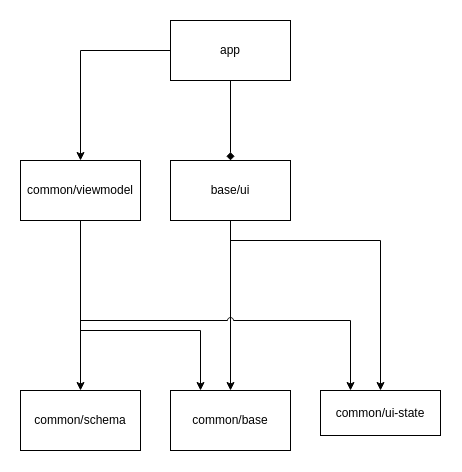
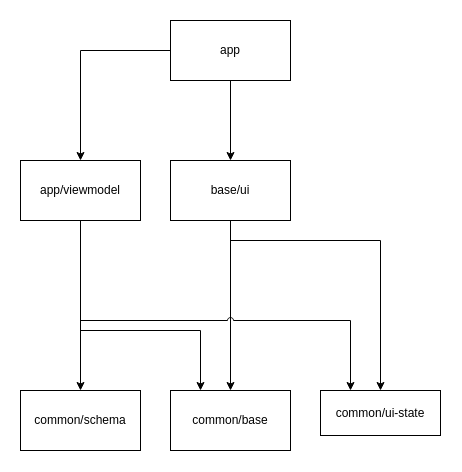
(231, 152) -> (231, 152)
(81, 191) -> (81, 191)
